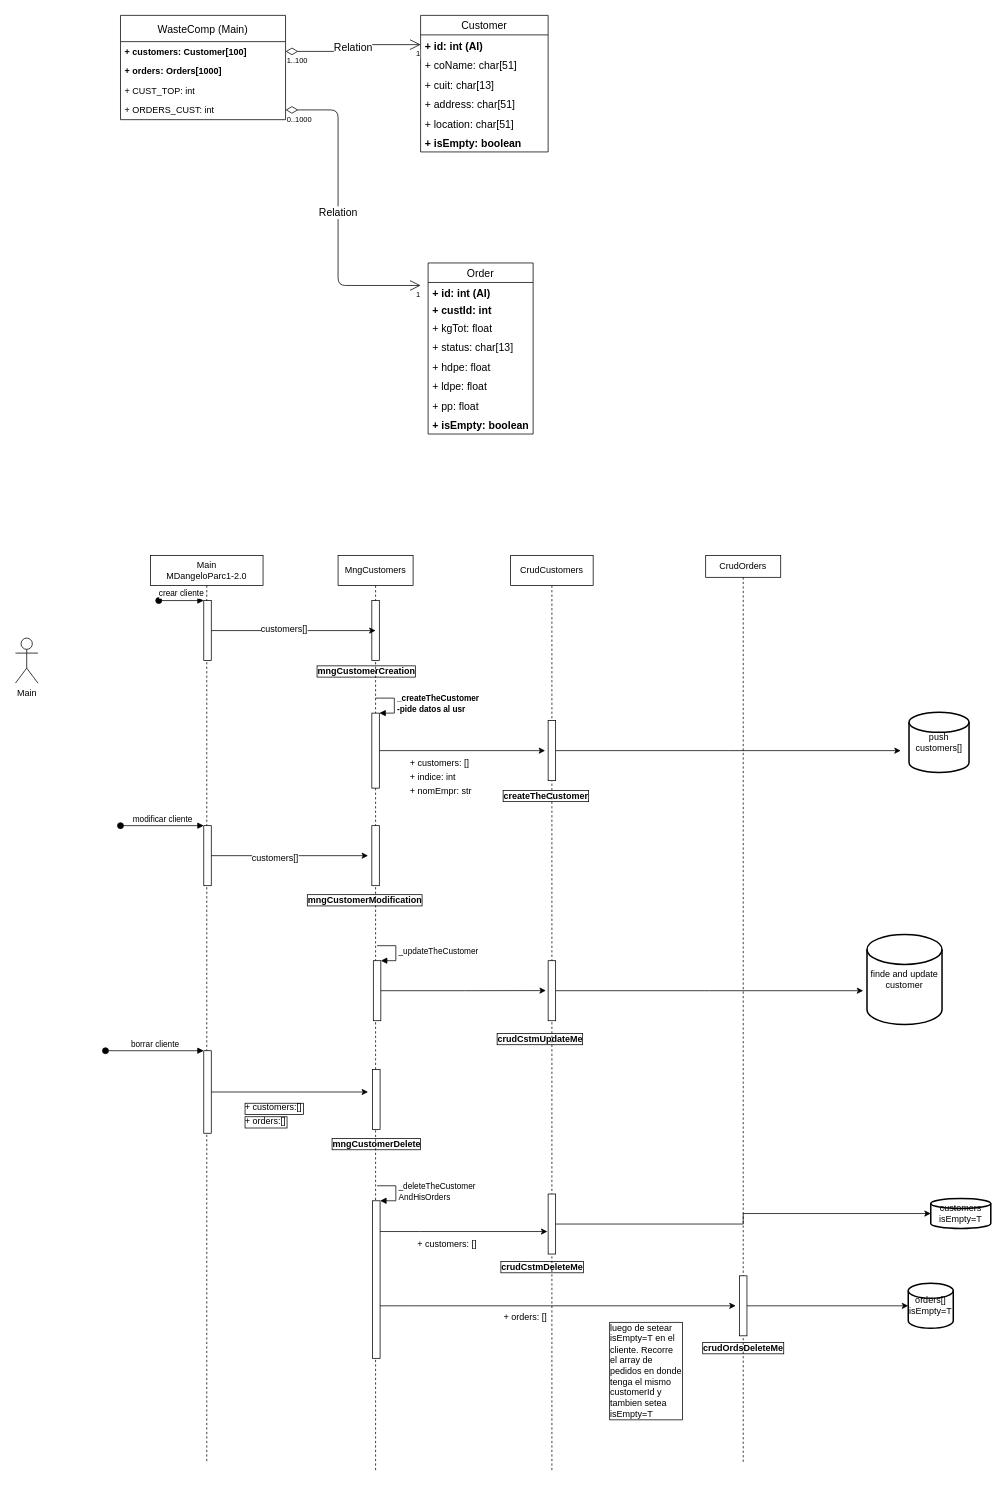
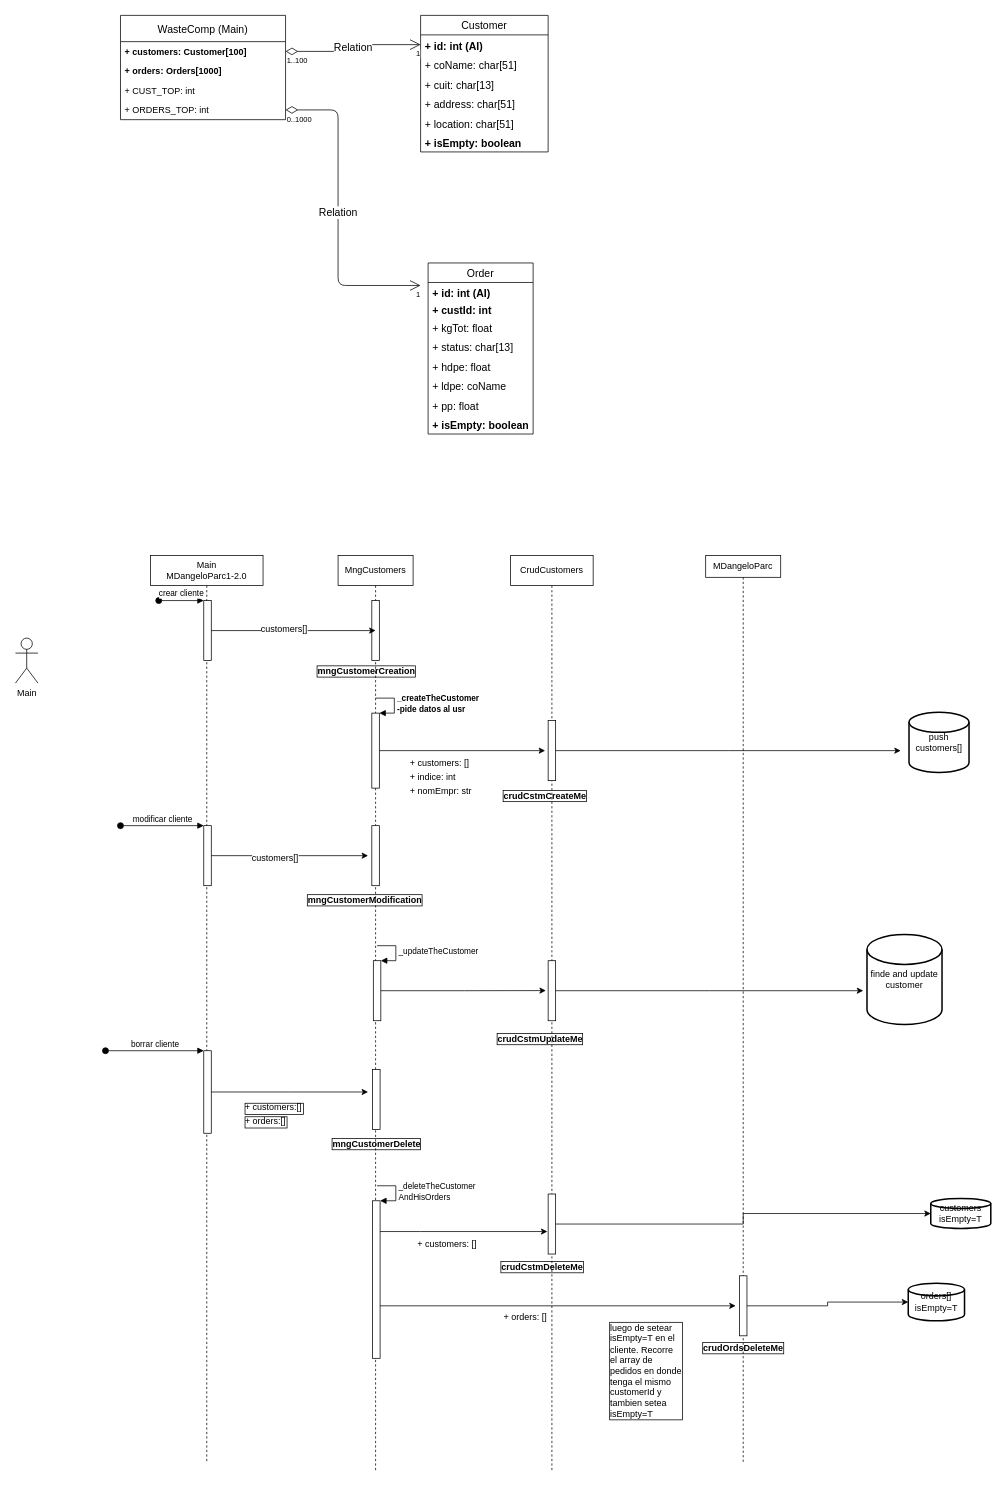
(165, 110) -> (163, 110)
(463, 387) -> (468, 387)
(743, 567) -> (743, 567)
(546, 796) -> (543, 796)
(930, 1305) -> (936, 1302)
